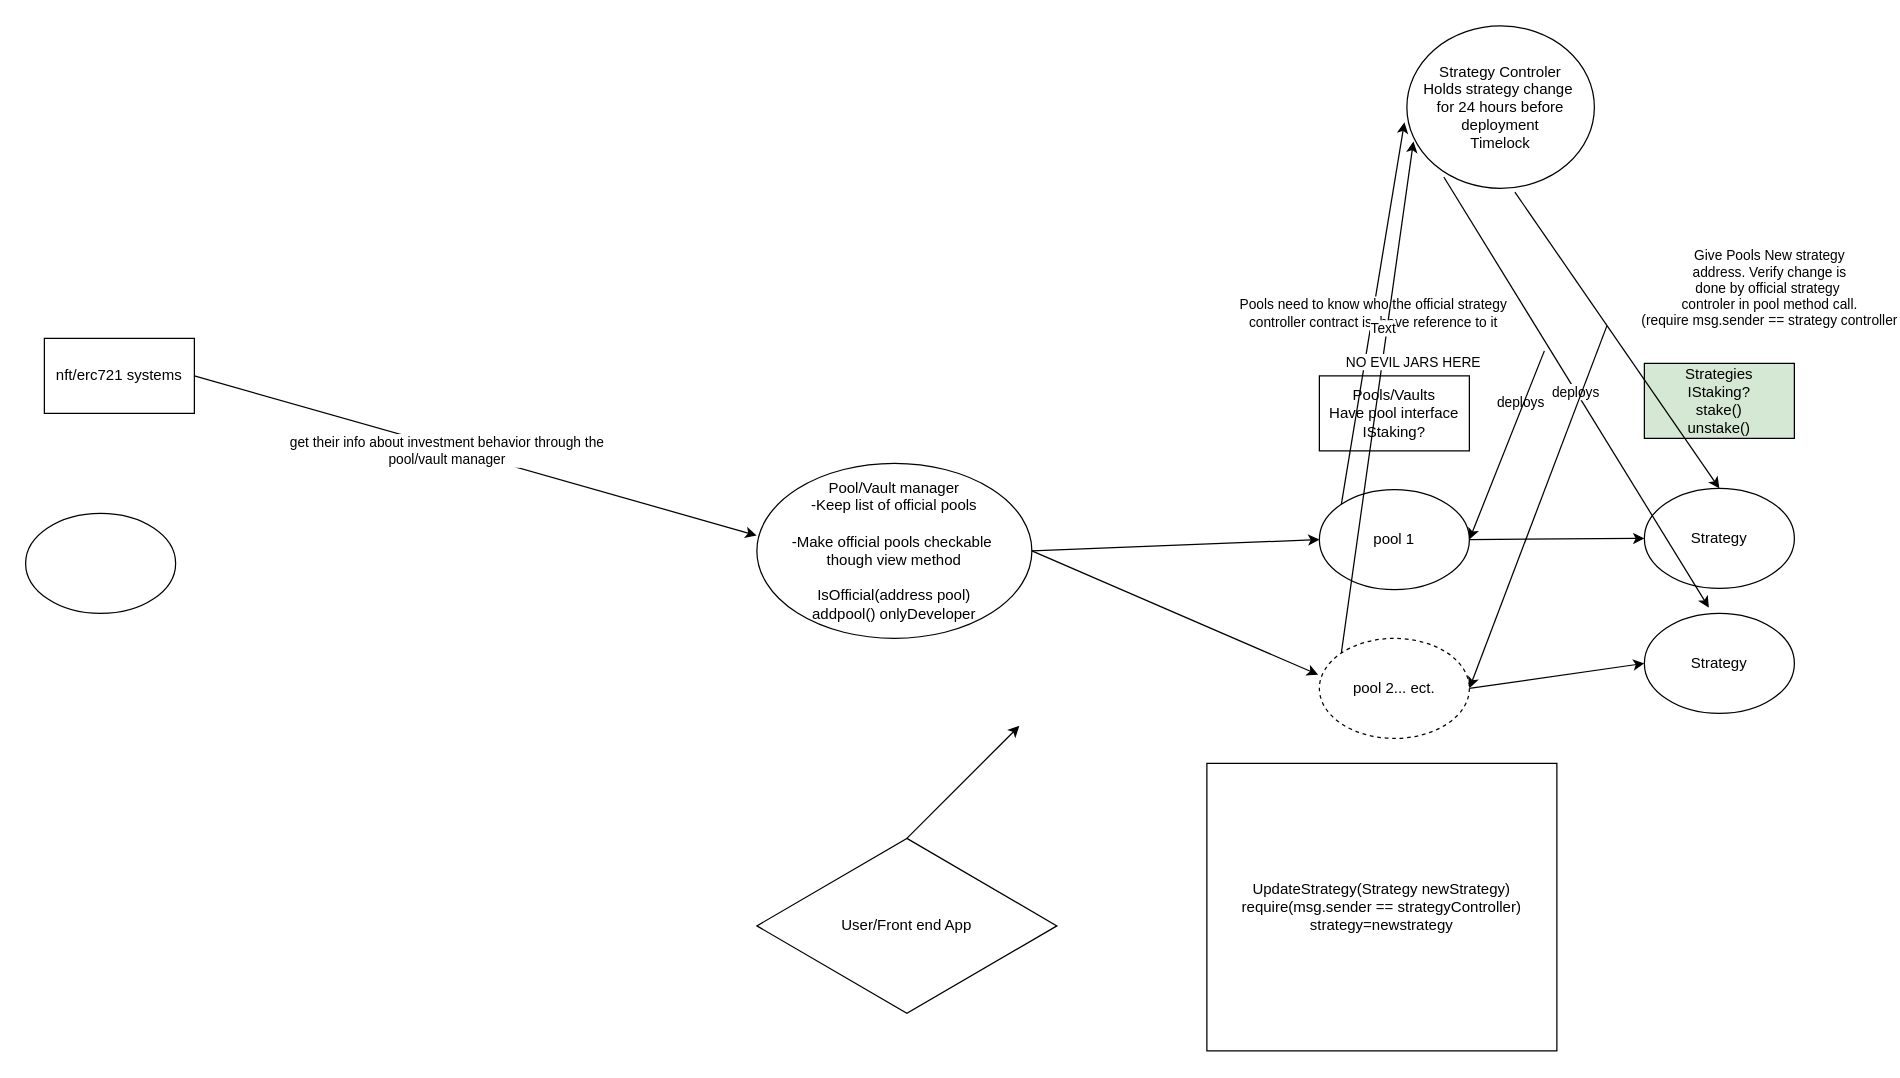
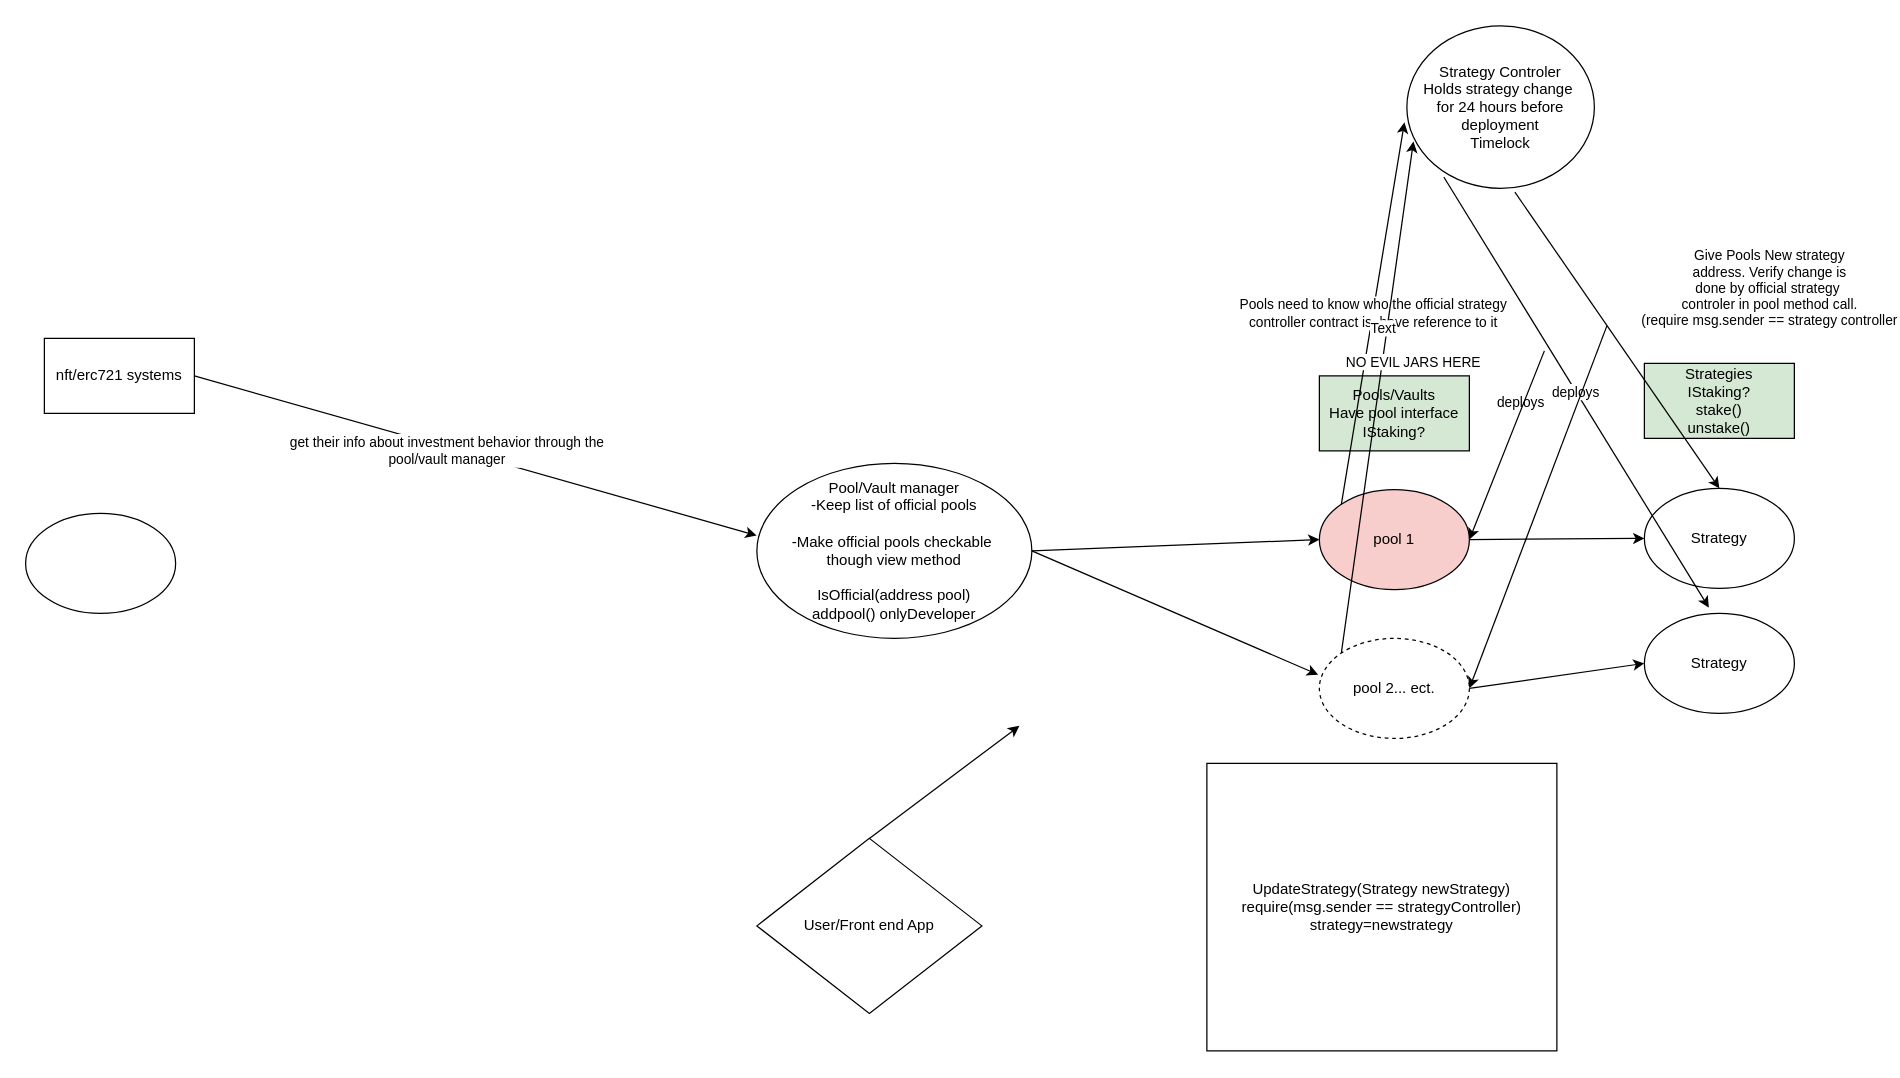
(1394, 413) -> (1394, 413)
(1394, 539) -> (1394, 539)
(907, 926) -> (869, 926)
